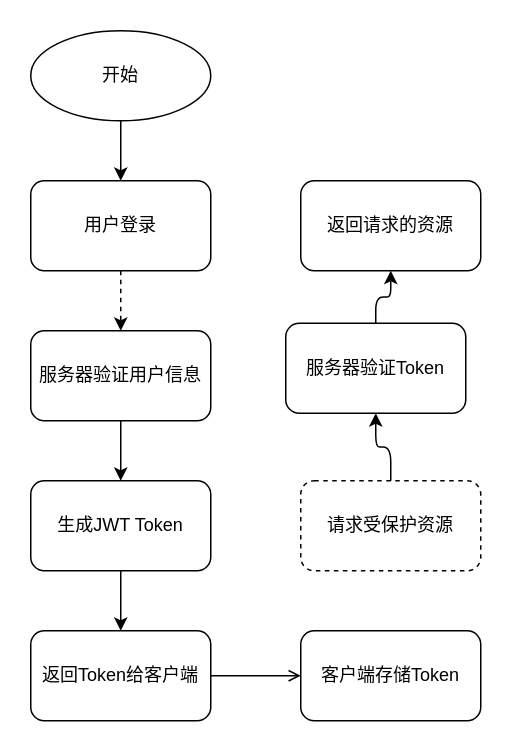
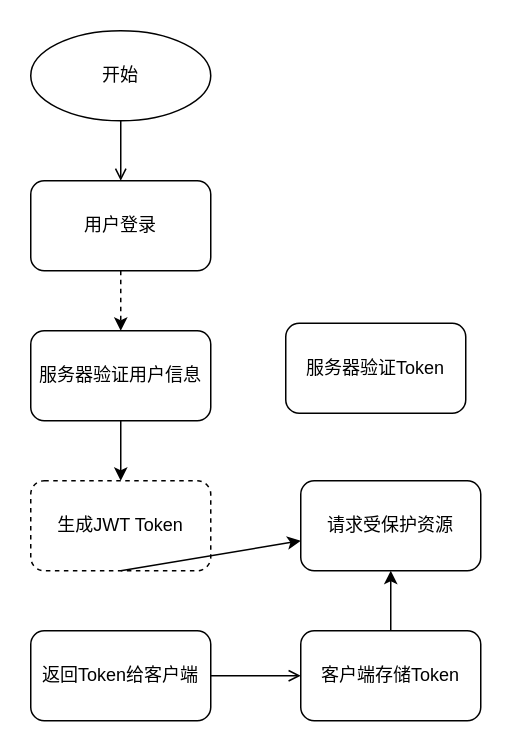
(121, 169) -> (121, 171)
(391, 226) -> none
(379, 298) -> none
(387, 448) -> none
(121, 526) -> (121, 526)
(391, 526) -> (391, 526)
(121, 596) -> (206, 557)
none -> (391, 606)
